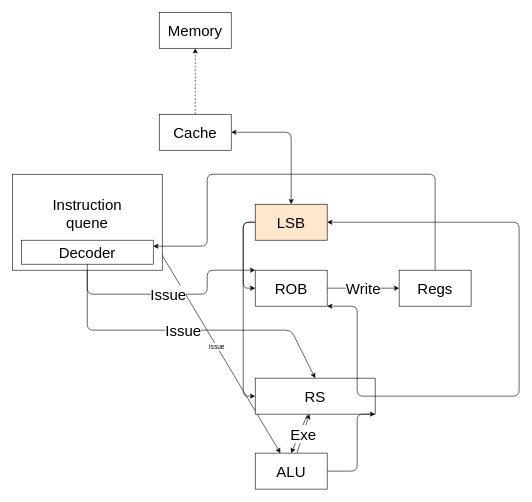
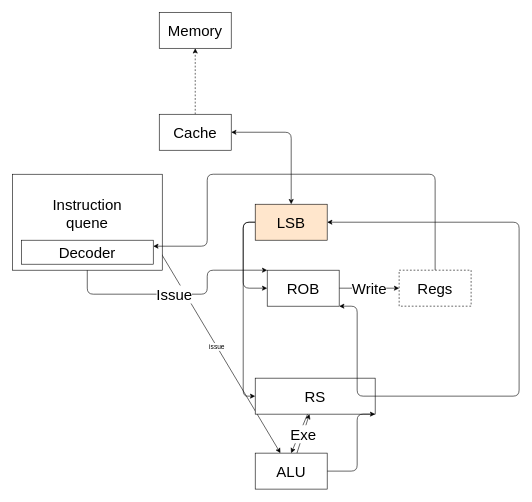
(291, 288) -> (303, 288)
(435, 288) -> (435, 288)
(301, 350) -> none
